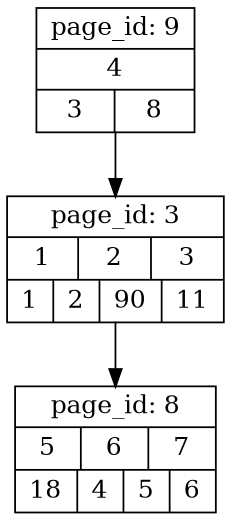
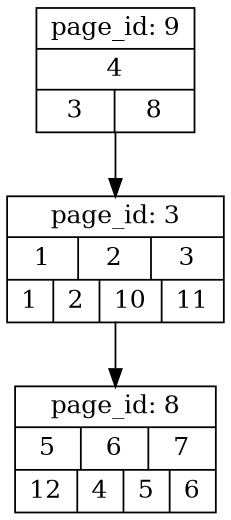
(131, 300) -> (131, 300)
(46, 490) -> (46, 490)
